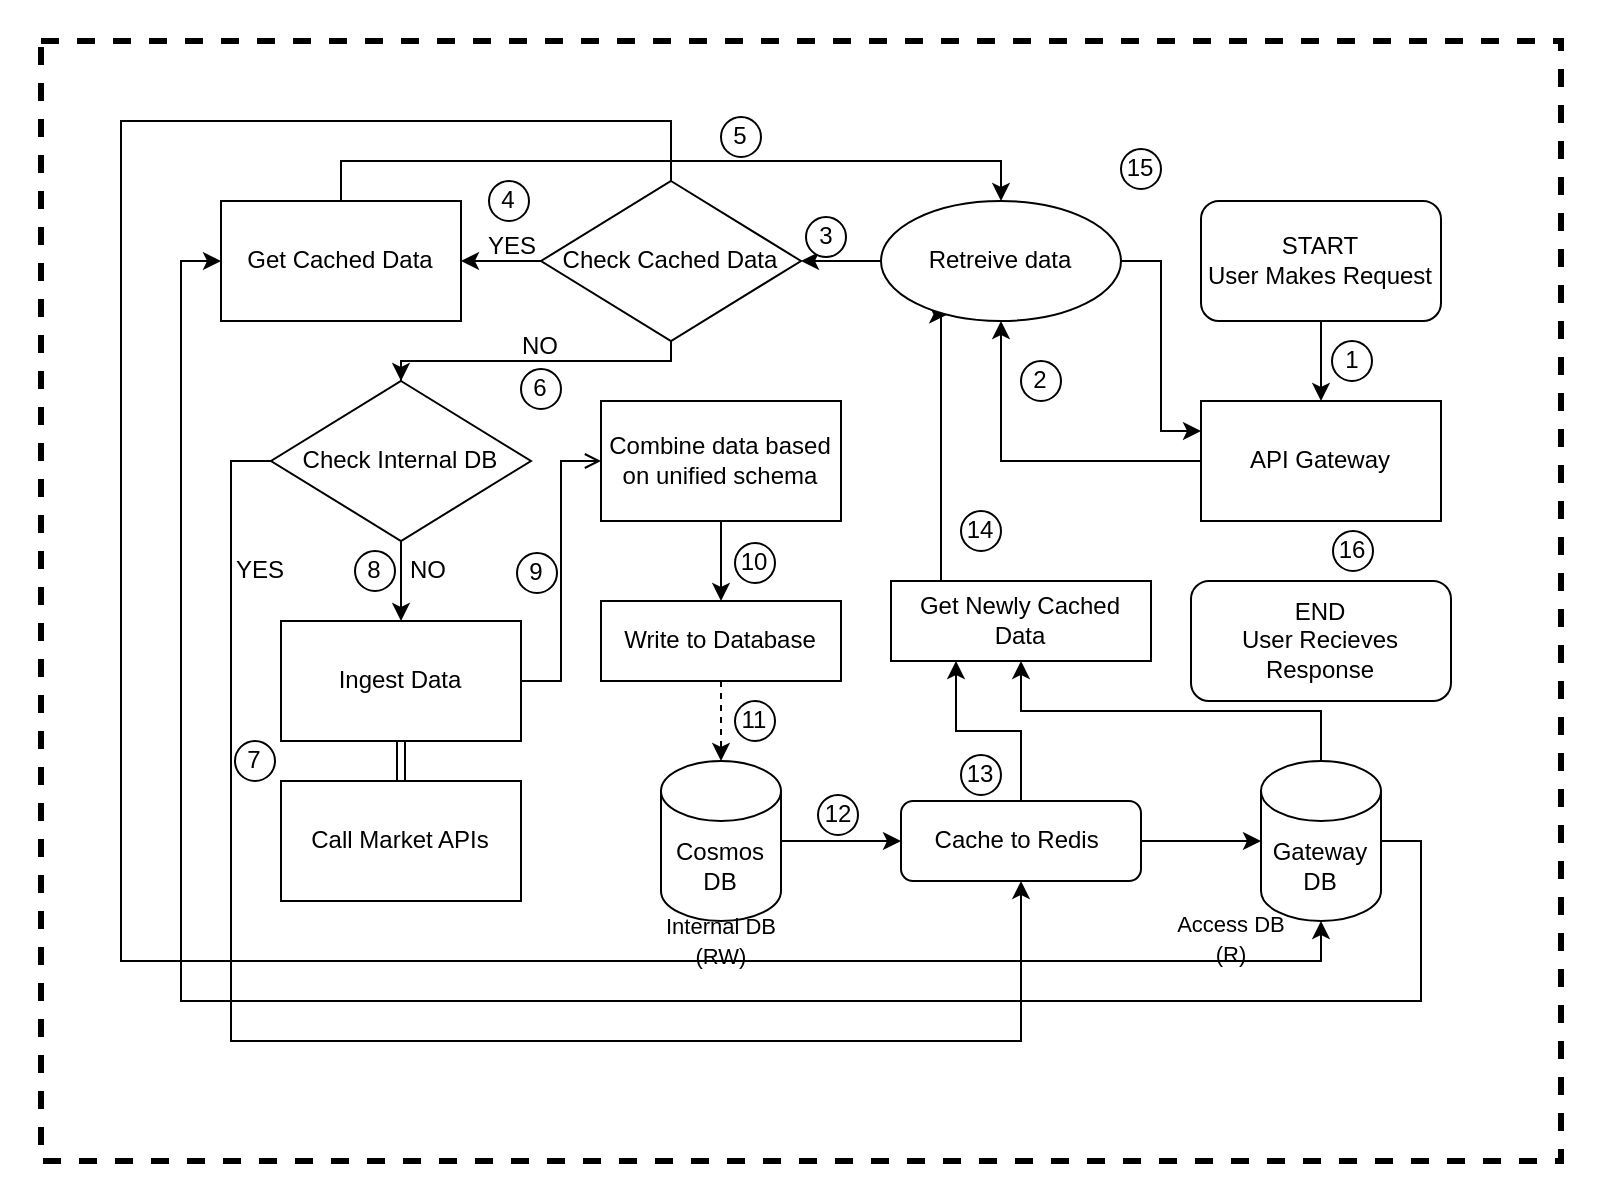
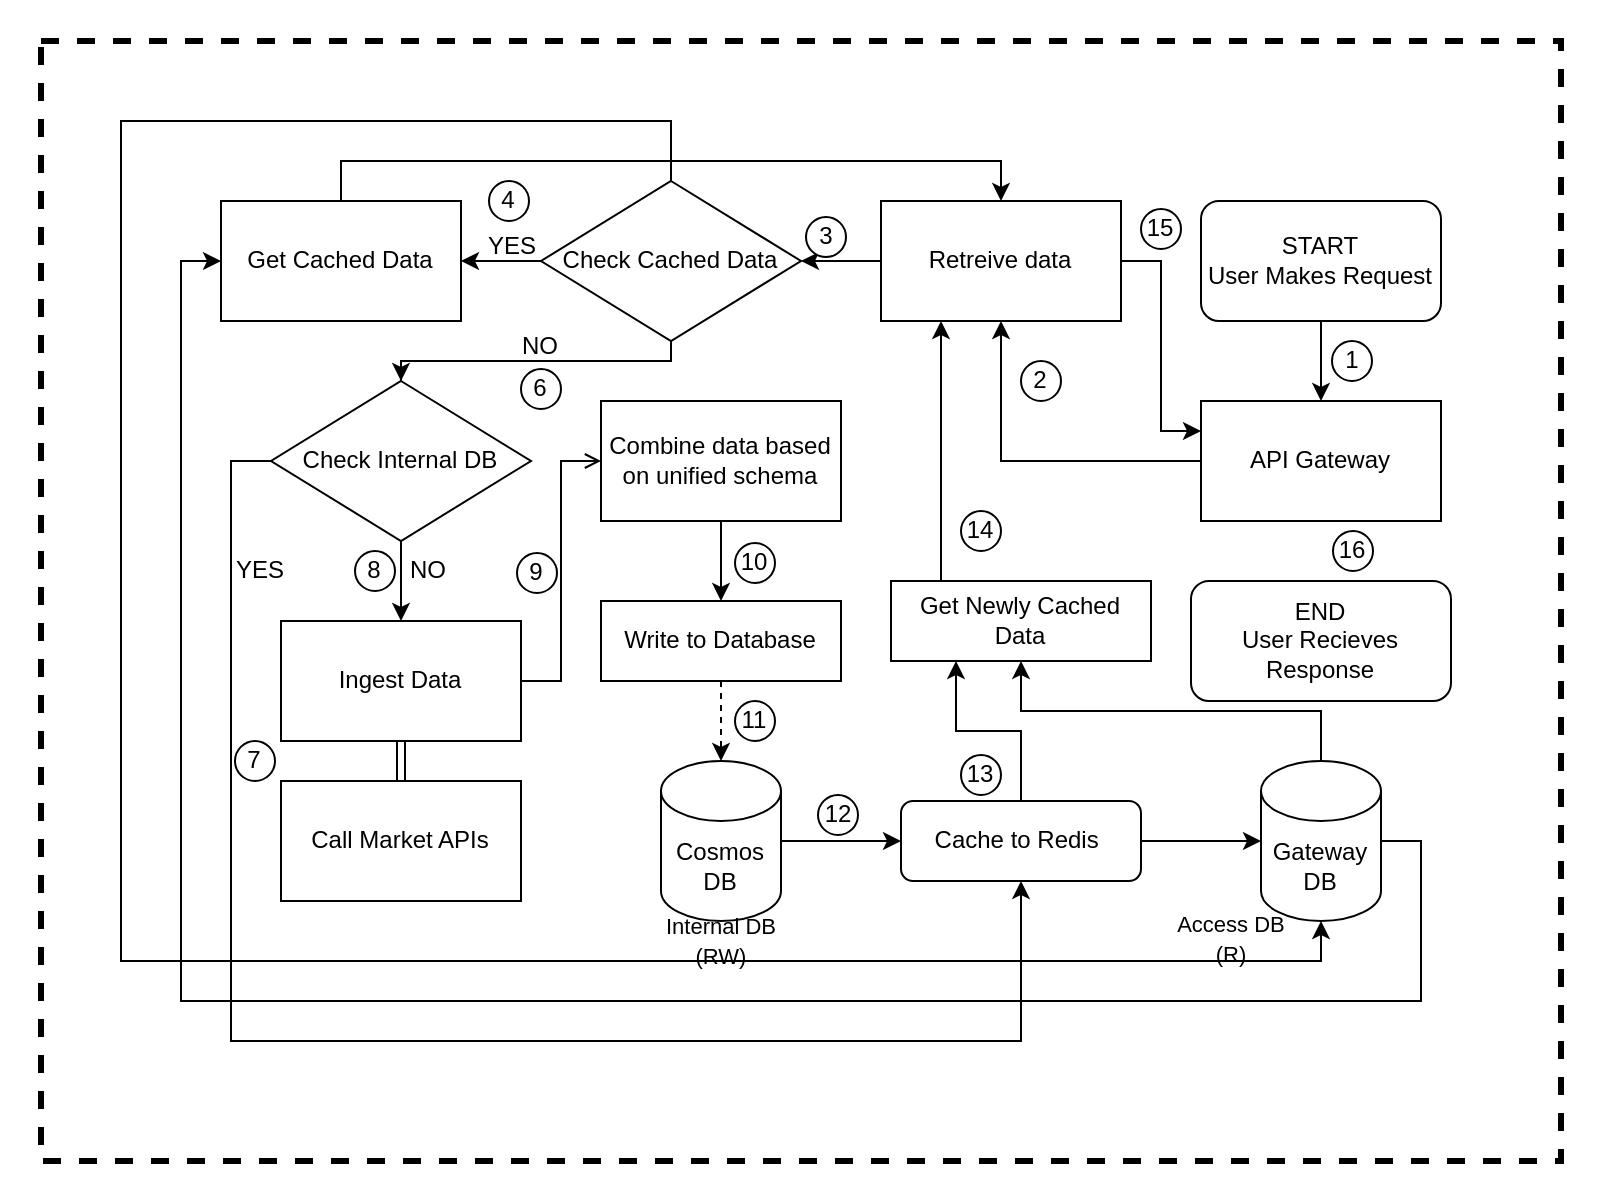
(741, 137) -> none
(1141, 169) -> (1161, 229)
(1001, 261) -> (1001, 261)
